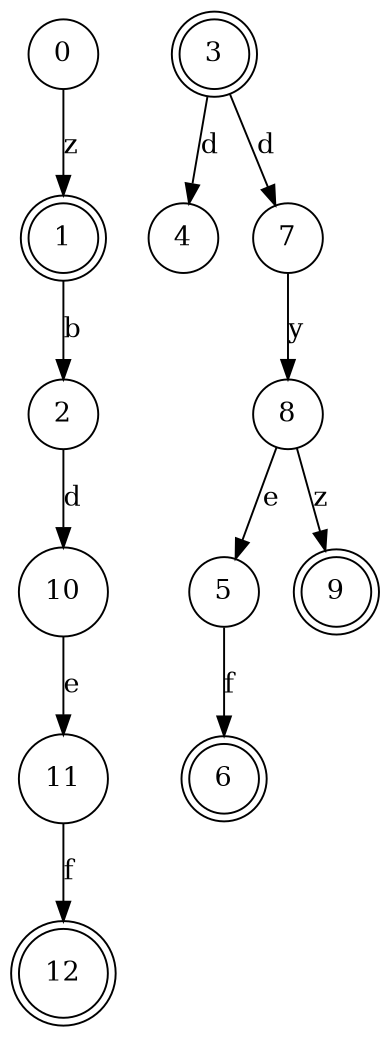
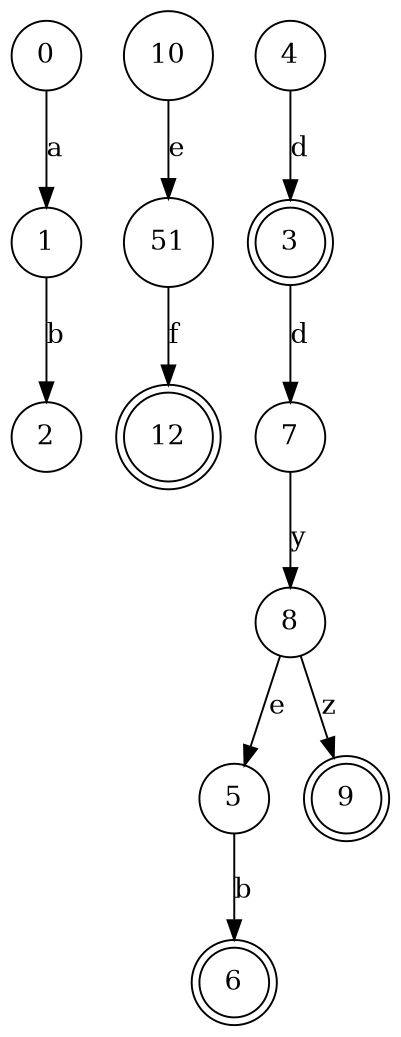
(200, 140) -> (290, 136)
(71, 146) -> (55, 149)
(63, 238) -> (46, 242)
(63, 489) -> none
(230, 685) -> (244, 891)
(63, 779) -> (168, 242)
